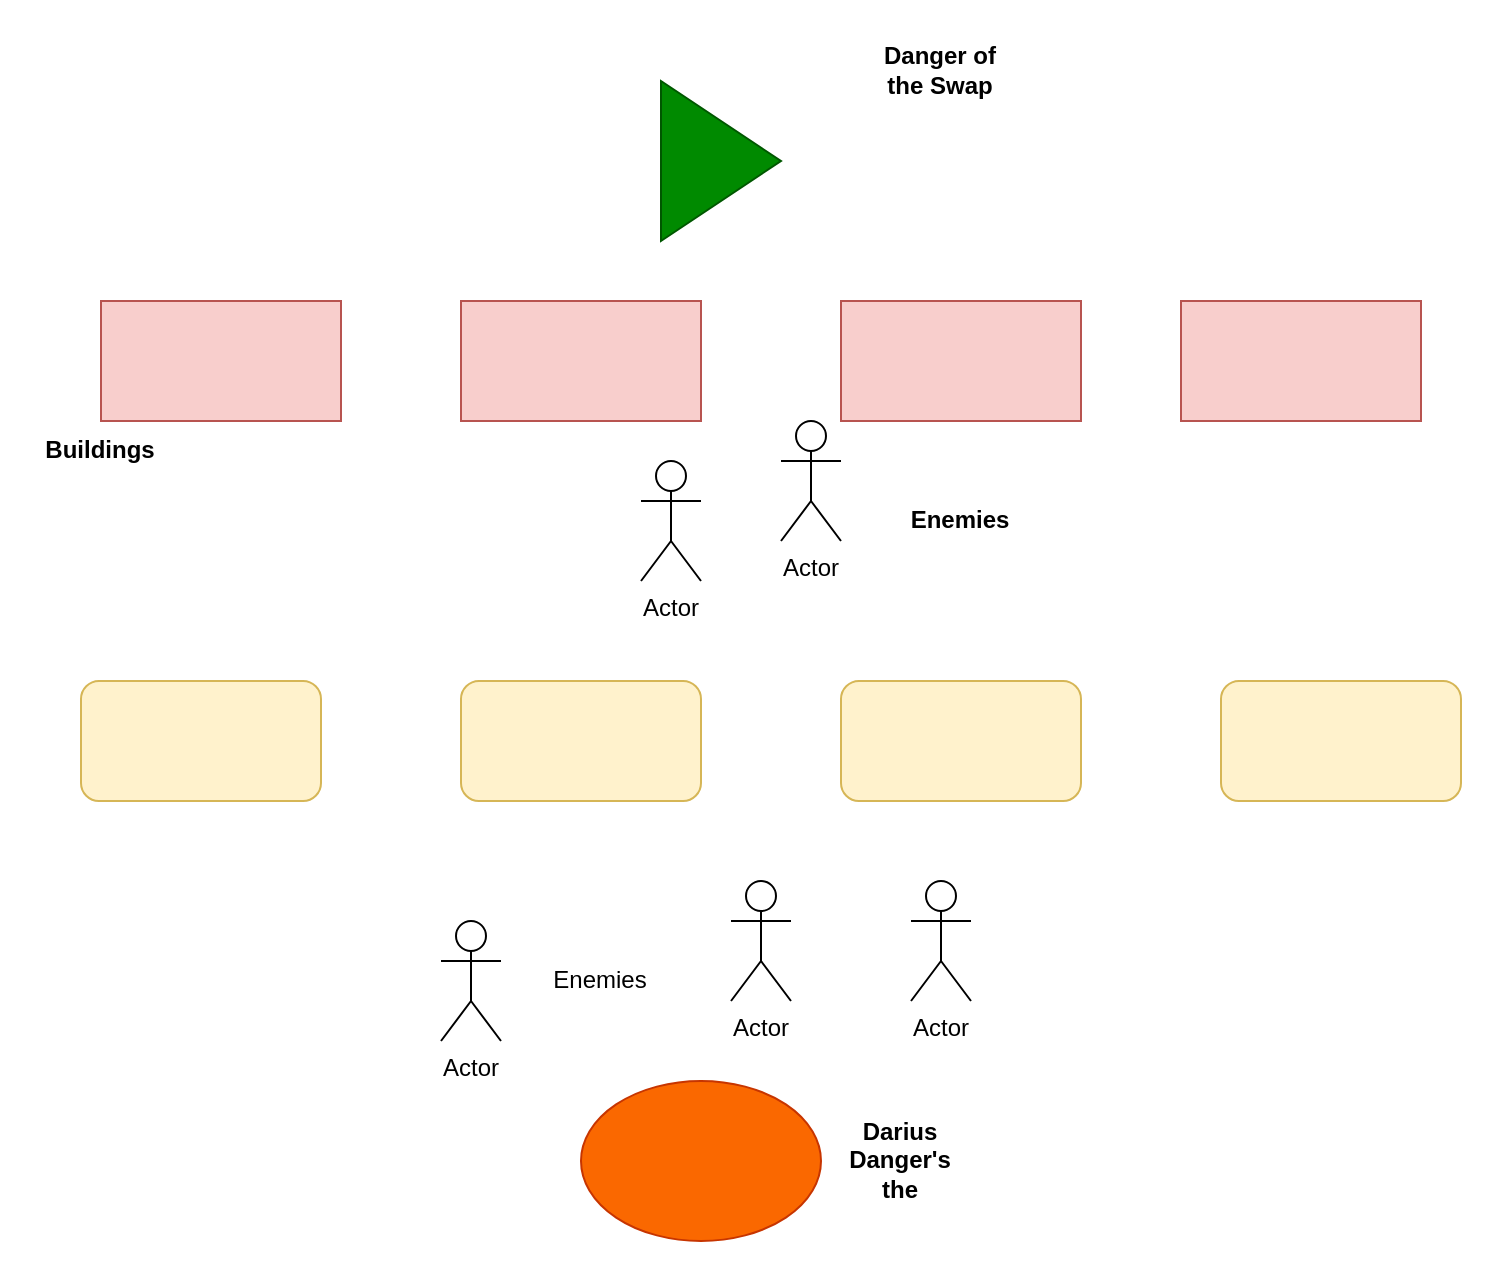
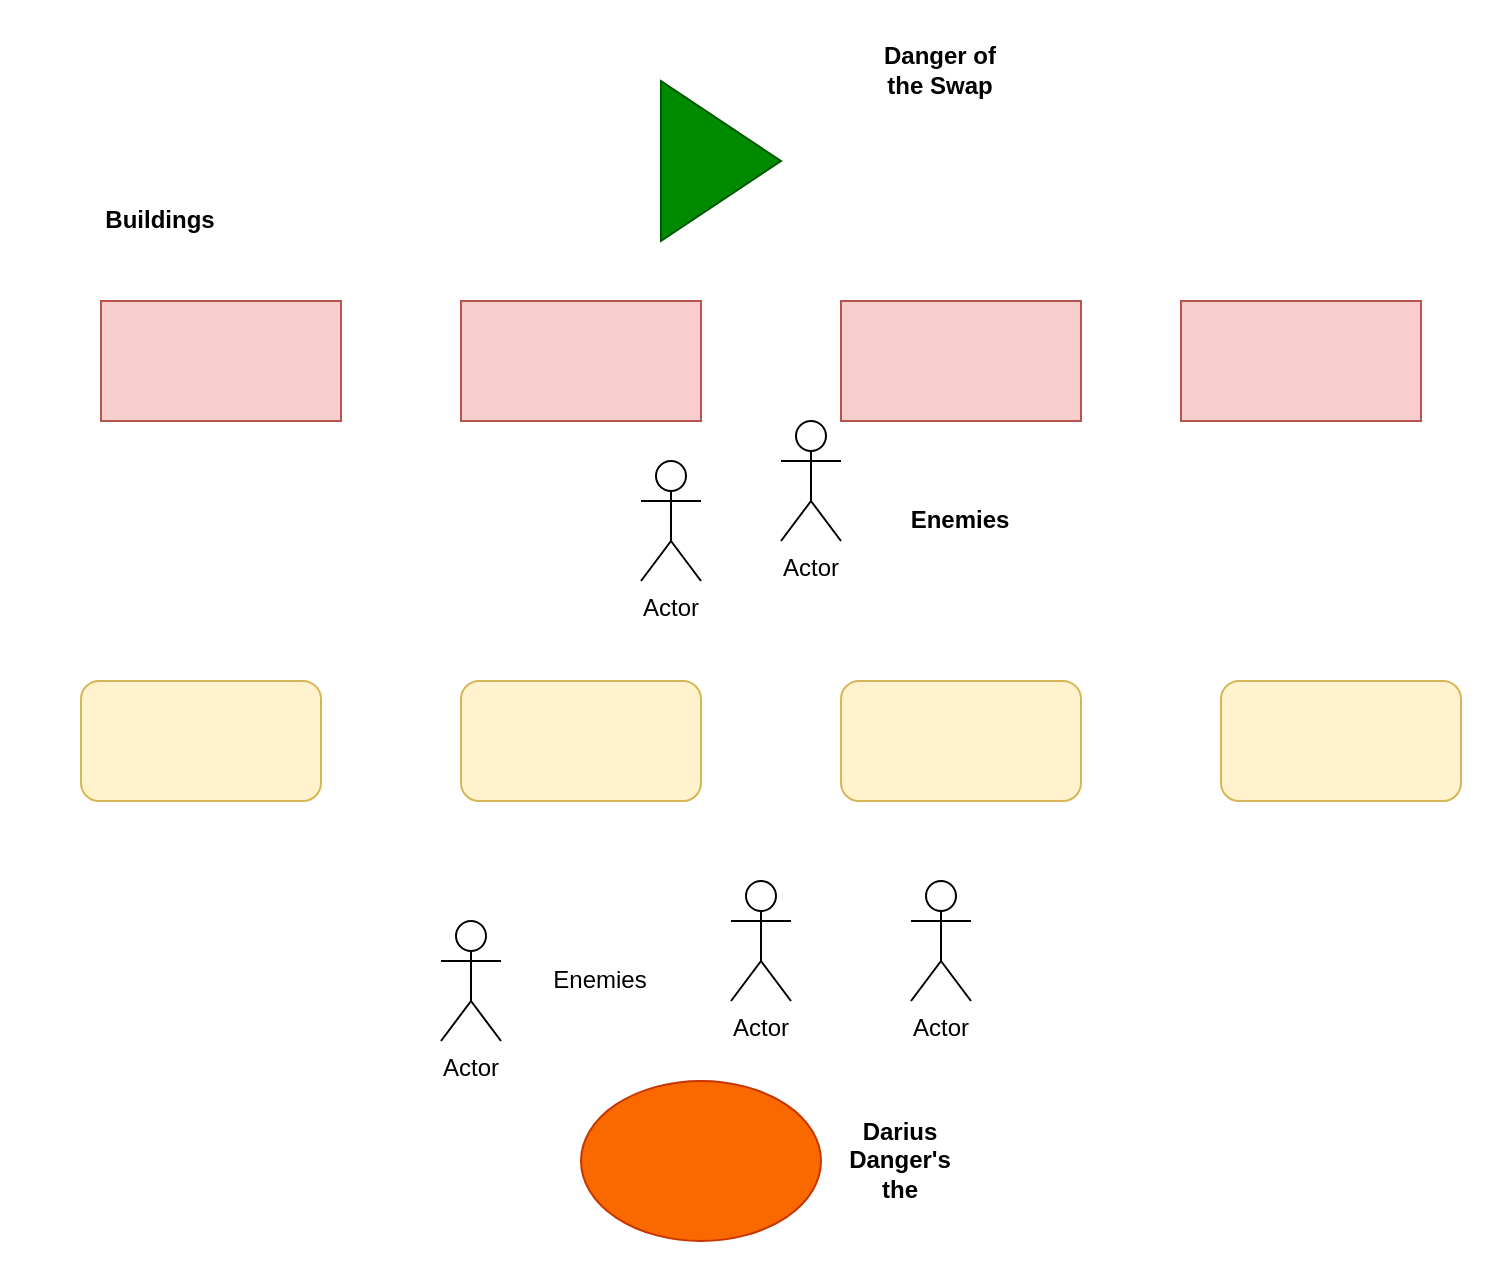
(101, 451) -> (161, 221)
